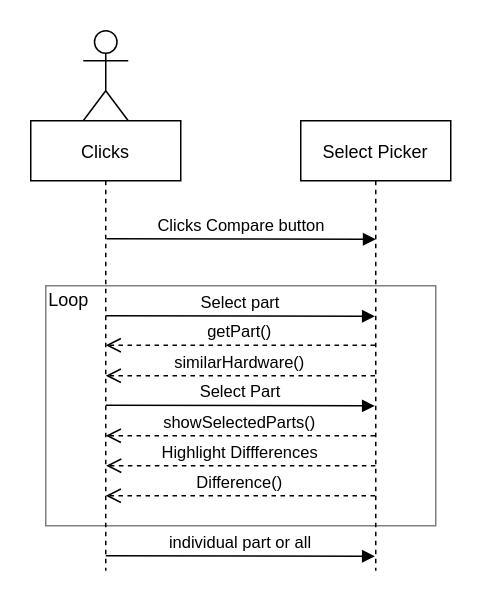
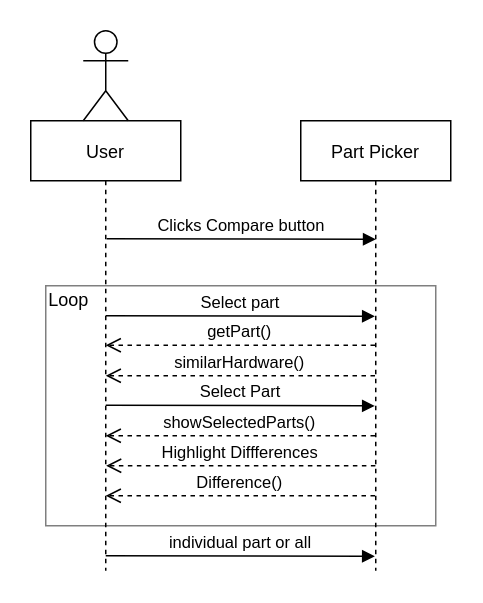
(105, 152) -> (105, 152)
(375, 152) -> (375, 152)
